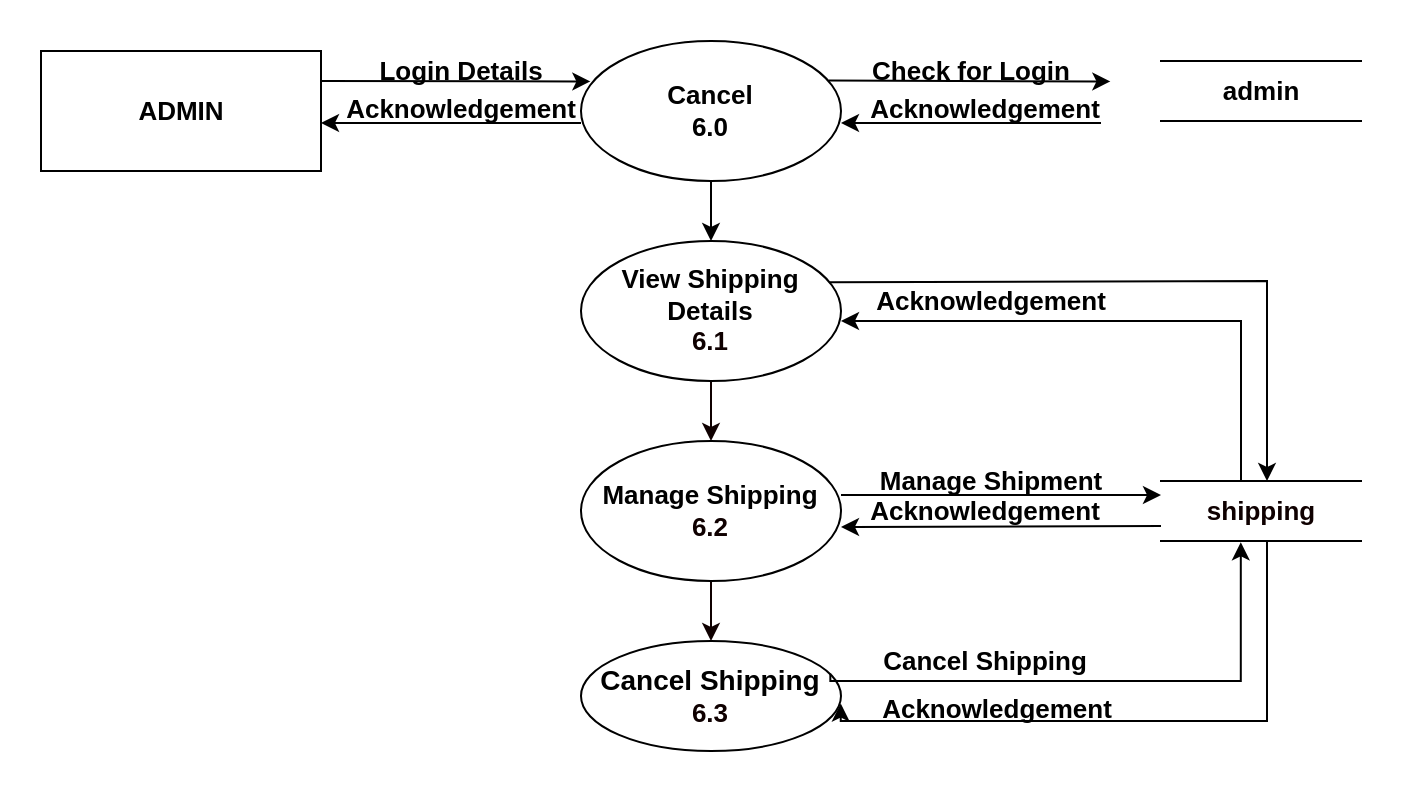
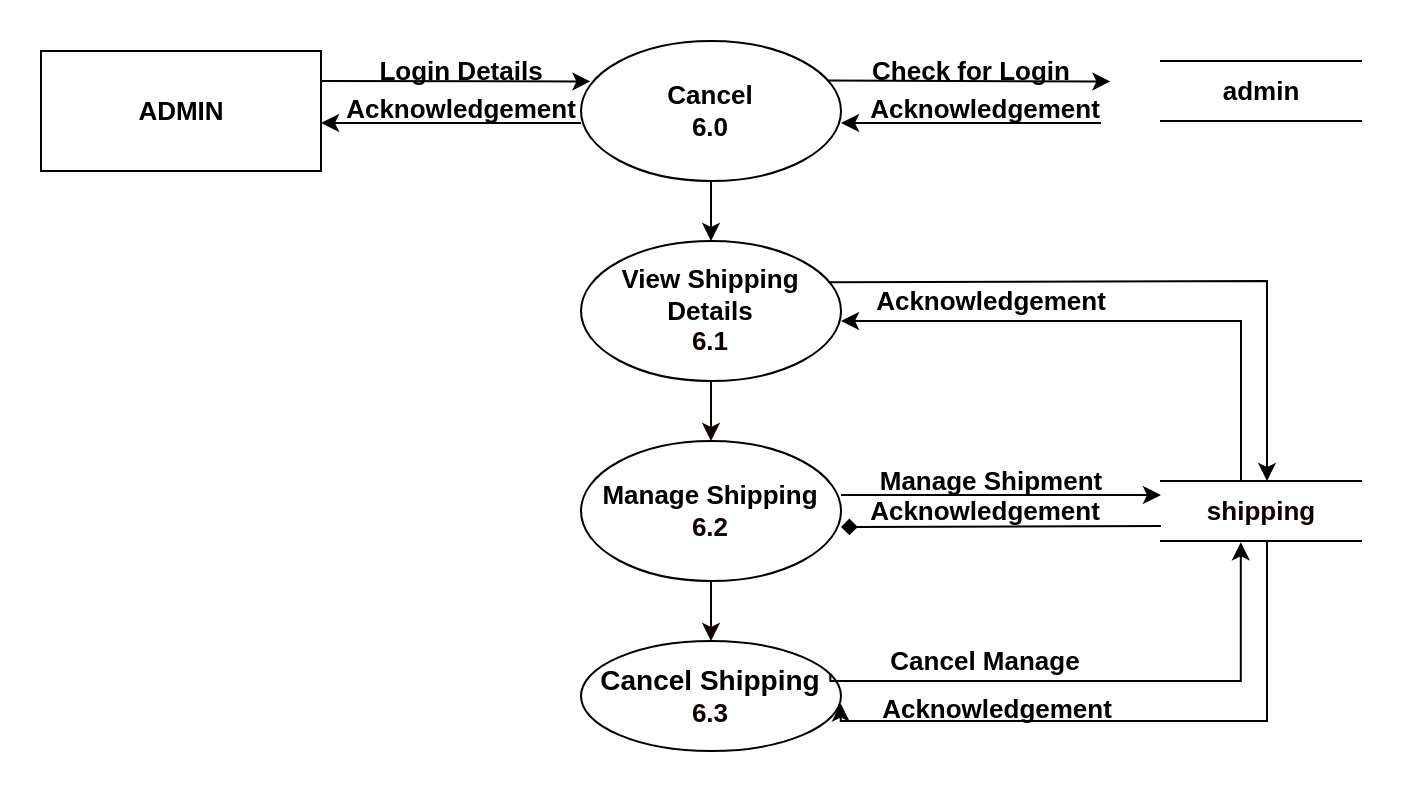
(856, 527) -> (857, 527)
(986, 661) -> (986, 661)
